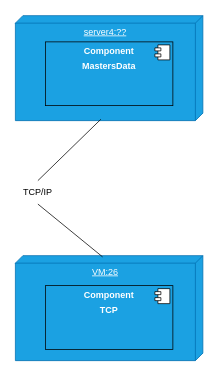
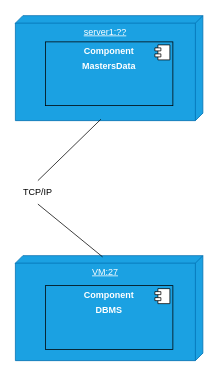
(105, 32) -> (105, 32)
(105, 272) -> (105, 272)
(68, 285) -> (68, 285)
